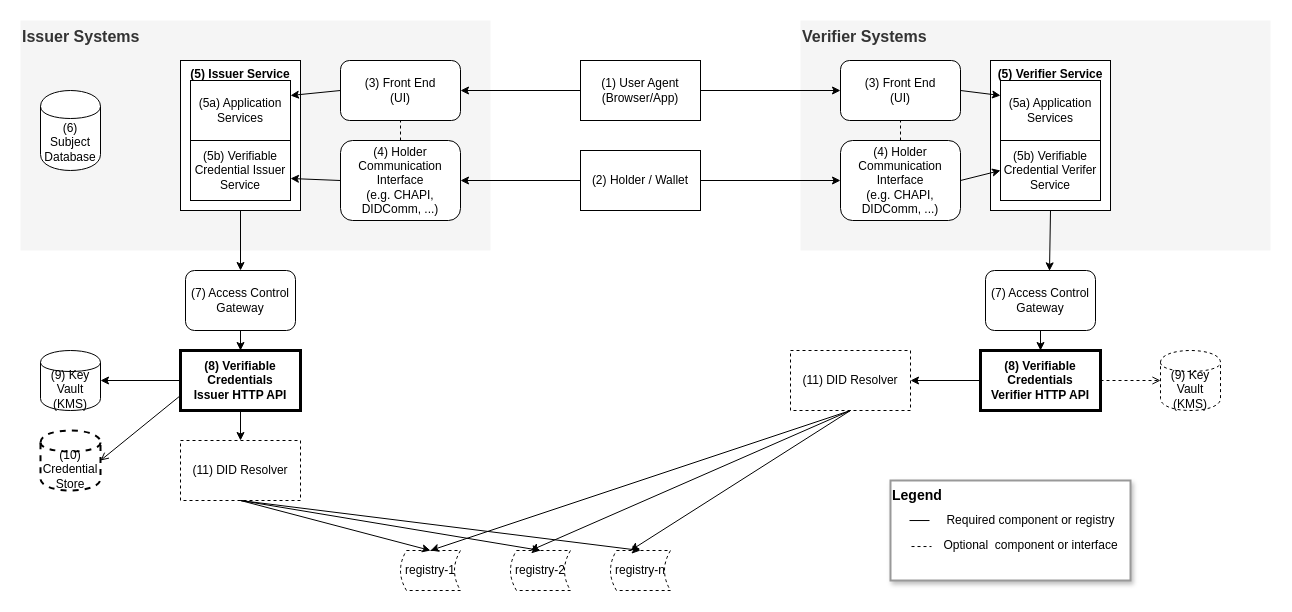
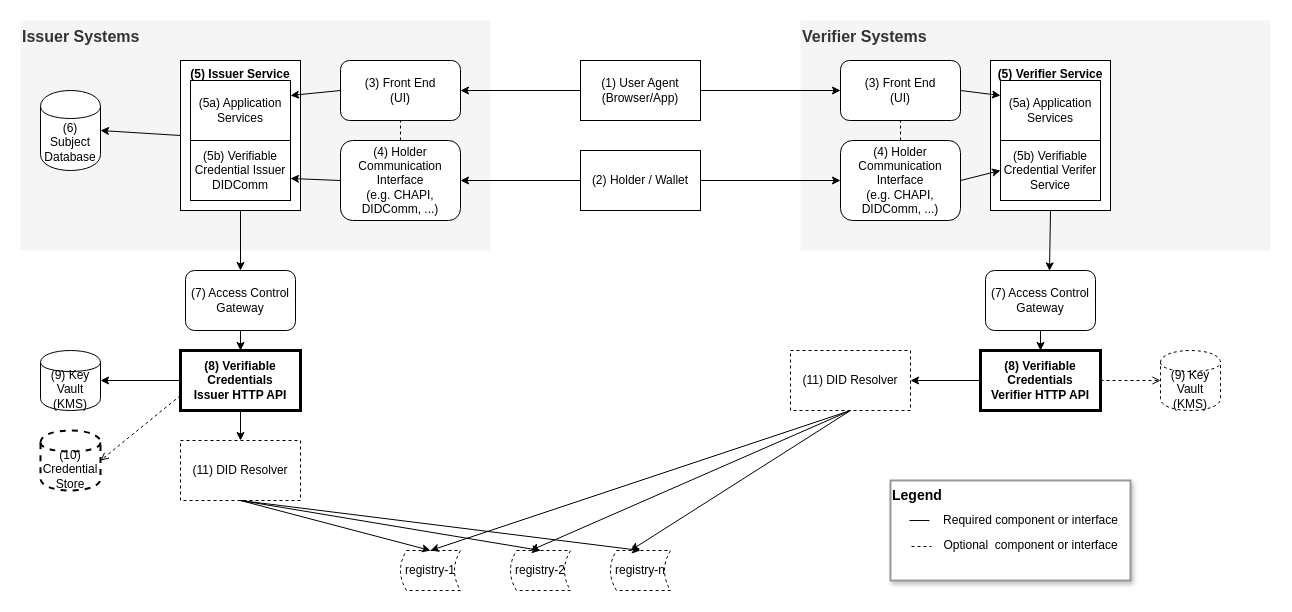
none -> (144, 133)
(241, 171) -> (241, 171)
(142, 427) -> (142, 427)
(1031, 521) -> (1031, 521)
